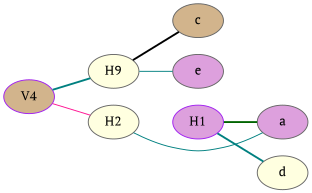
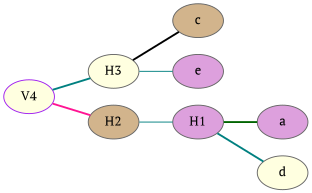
(114, 71) -> (114, 71)
(29, 97) -> (29, 97)
(72, 109) -> (72, 109)
(114, 122) -> (114, 122)
(198, 122) -> (198, 122)
(198, 151) -> (156, 122)
